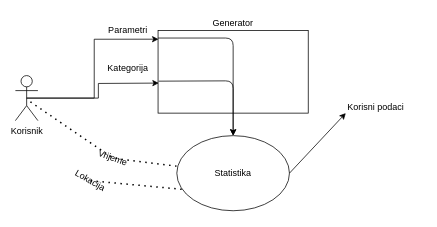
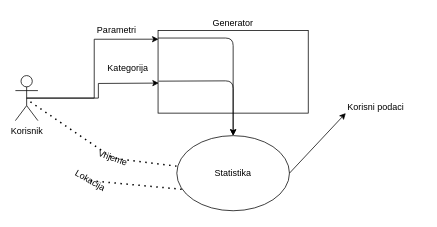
(128, 30) -> (117, 30)
